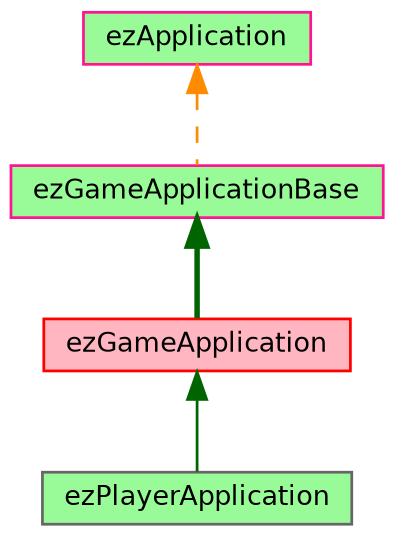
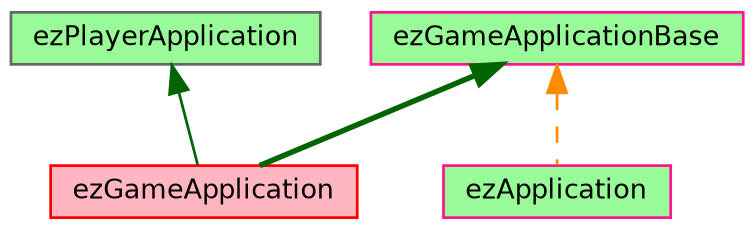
(197, 129) -> (557, 129)
(197, 436) -> (188, 128)
